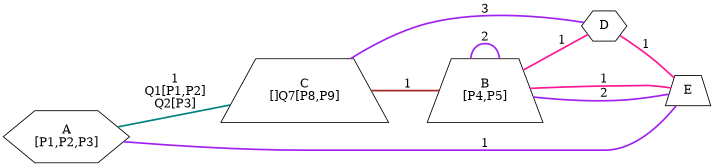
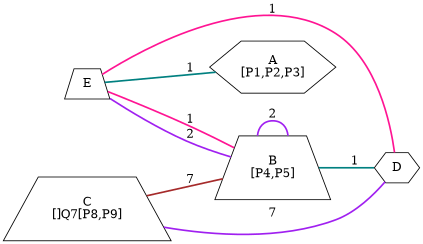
(485, 10) -> (273, 213)
(556, 52) -> (346, 168)
(408, 84) -> (190, 180)
(174, 116) -> none
(407, 150) -> (160, 77)
